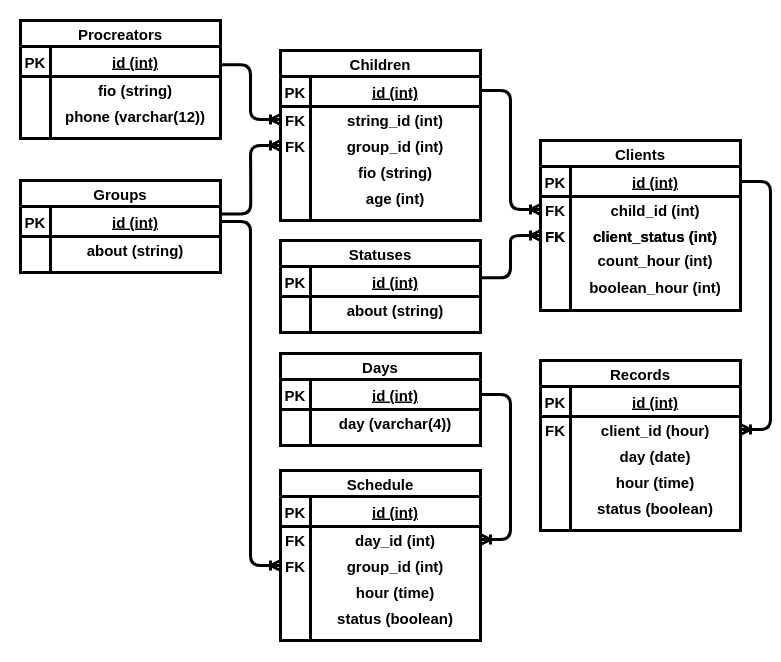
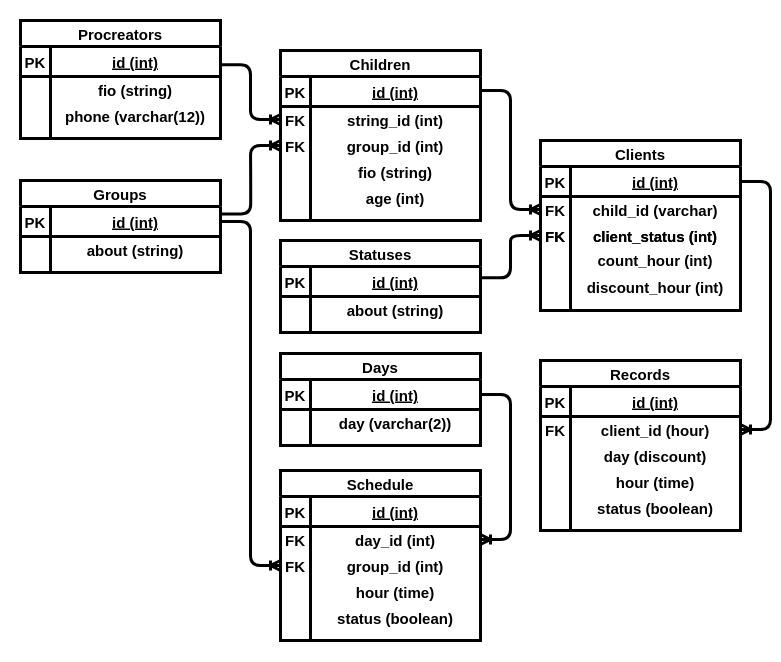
(655, 211) -> (655, 211)
(655, 288) -> (655, 288)
(395, 424) -> (395, 424)
(655, 457) -> (655, 457)
